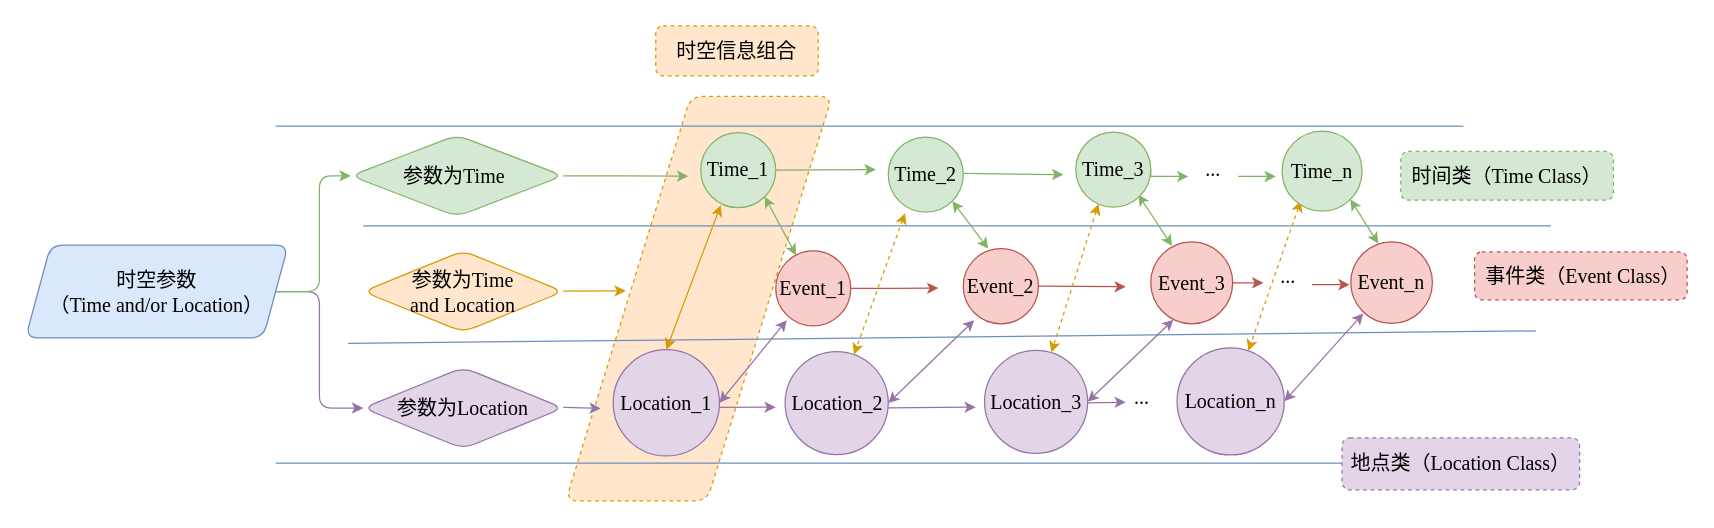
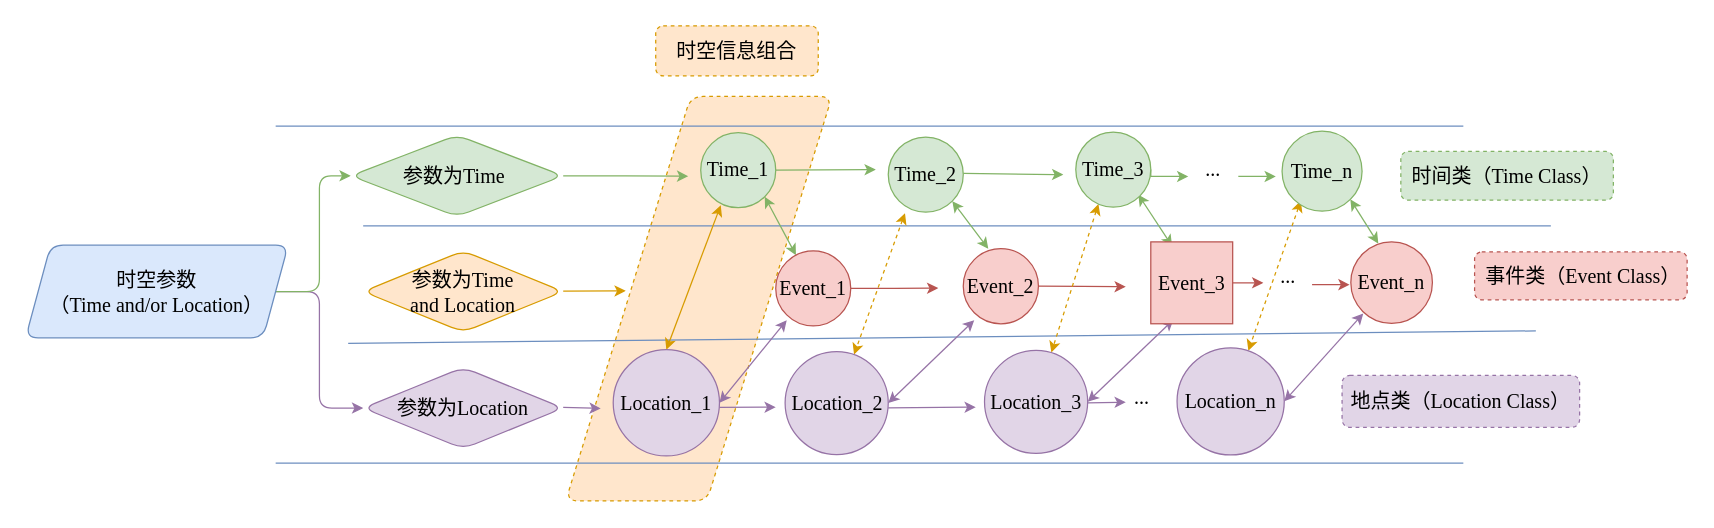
(1192, 283) -> (1192, 283)
(1461, 464) -> (1461, 401)
